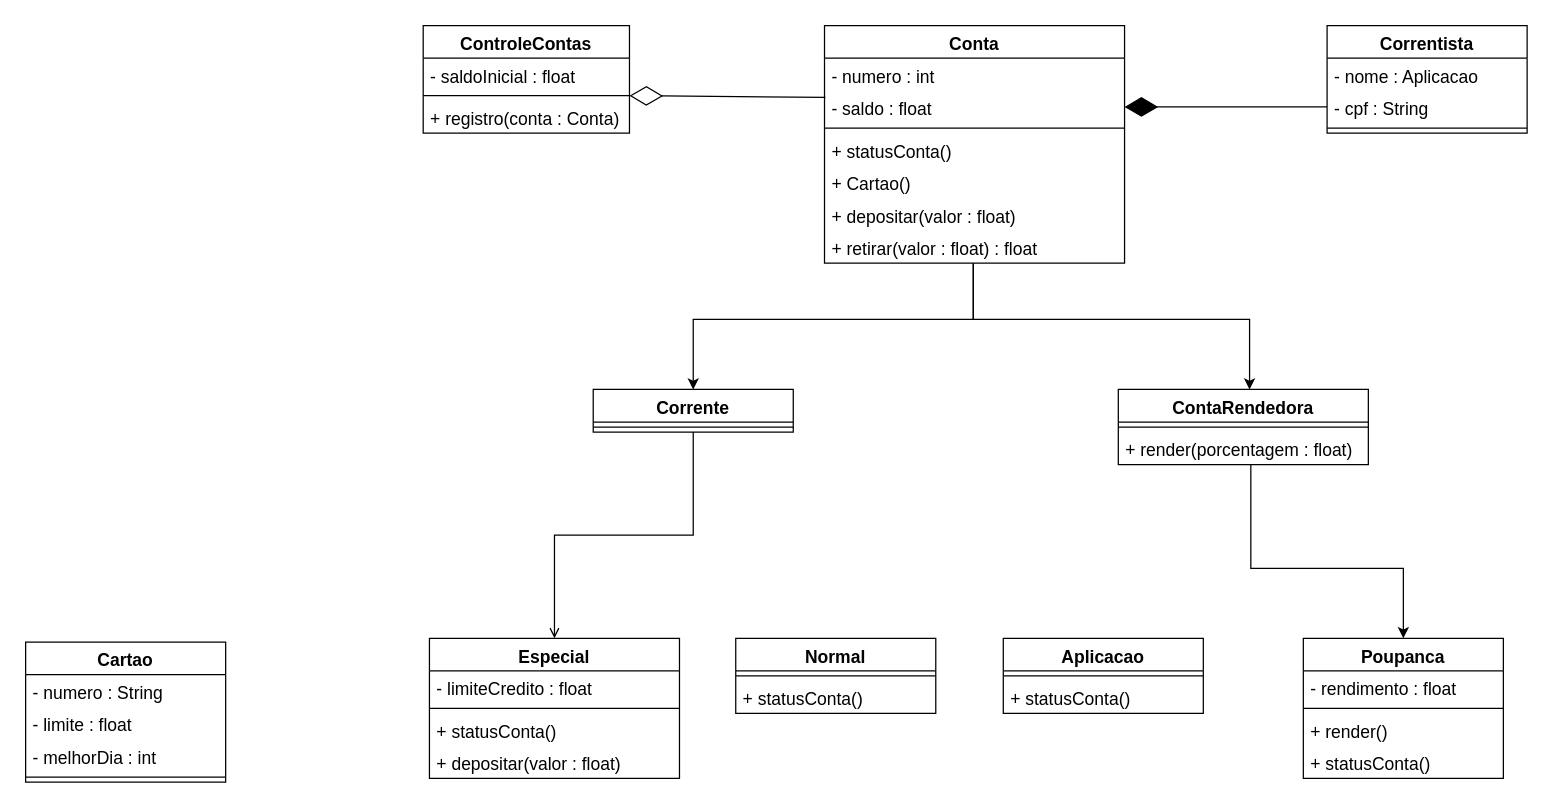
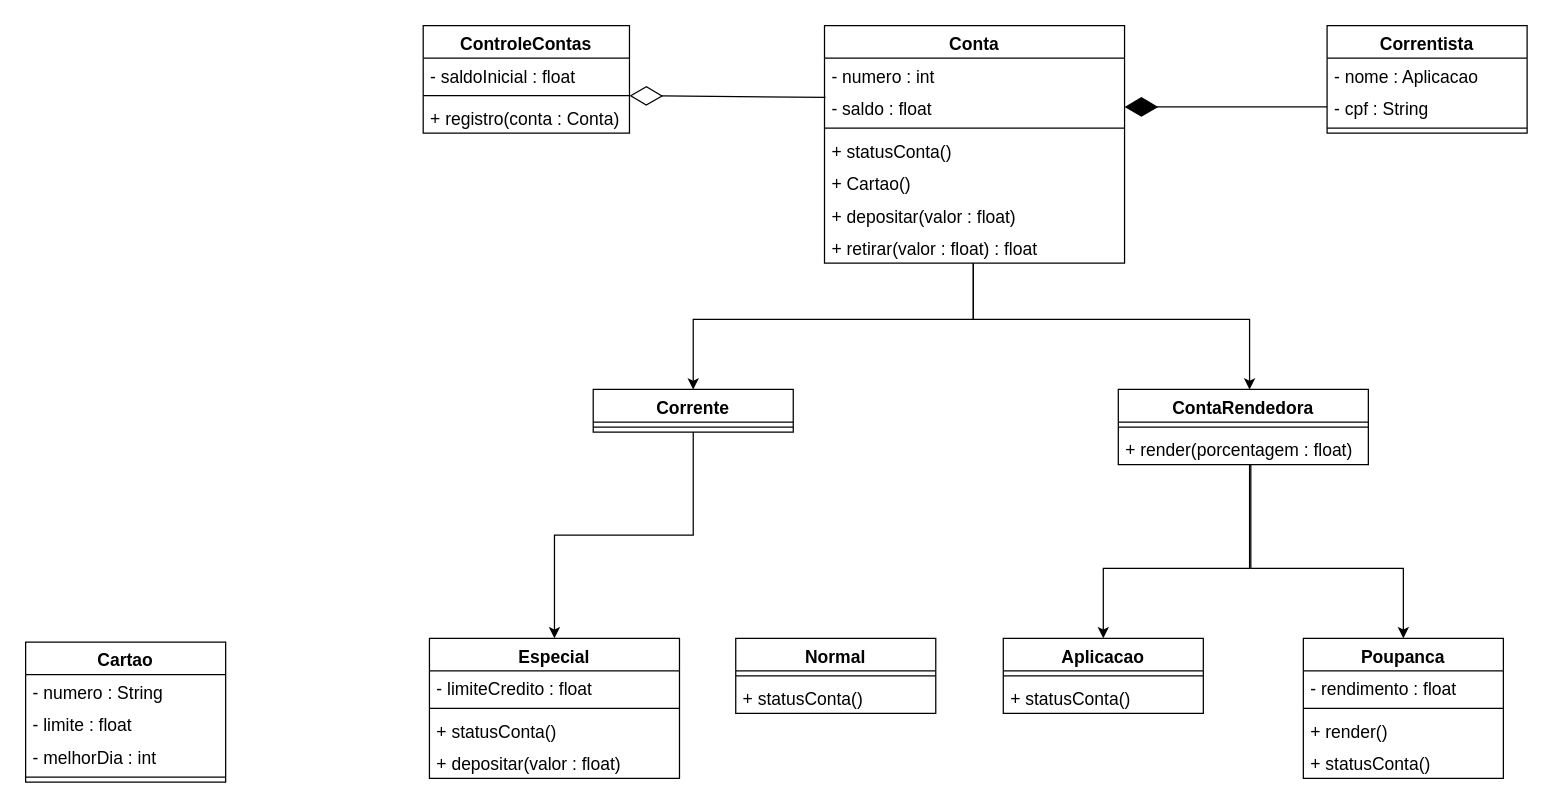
none -> (1145, 568)
(554, 630) -> (554, 628)
